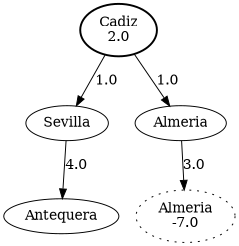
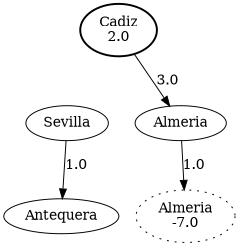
(93, 76) -> none
(168, 81) -> (168, 81)
(76, 165) -> (76, 165)
(194, 165) -> (194, 165)
